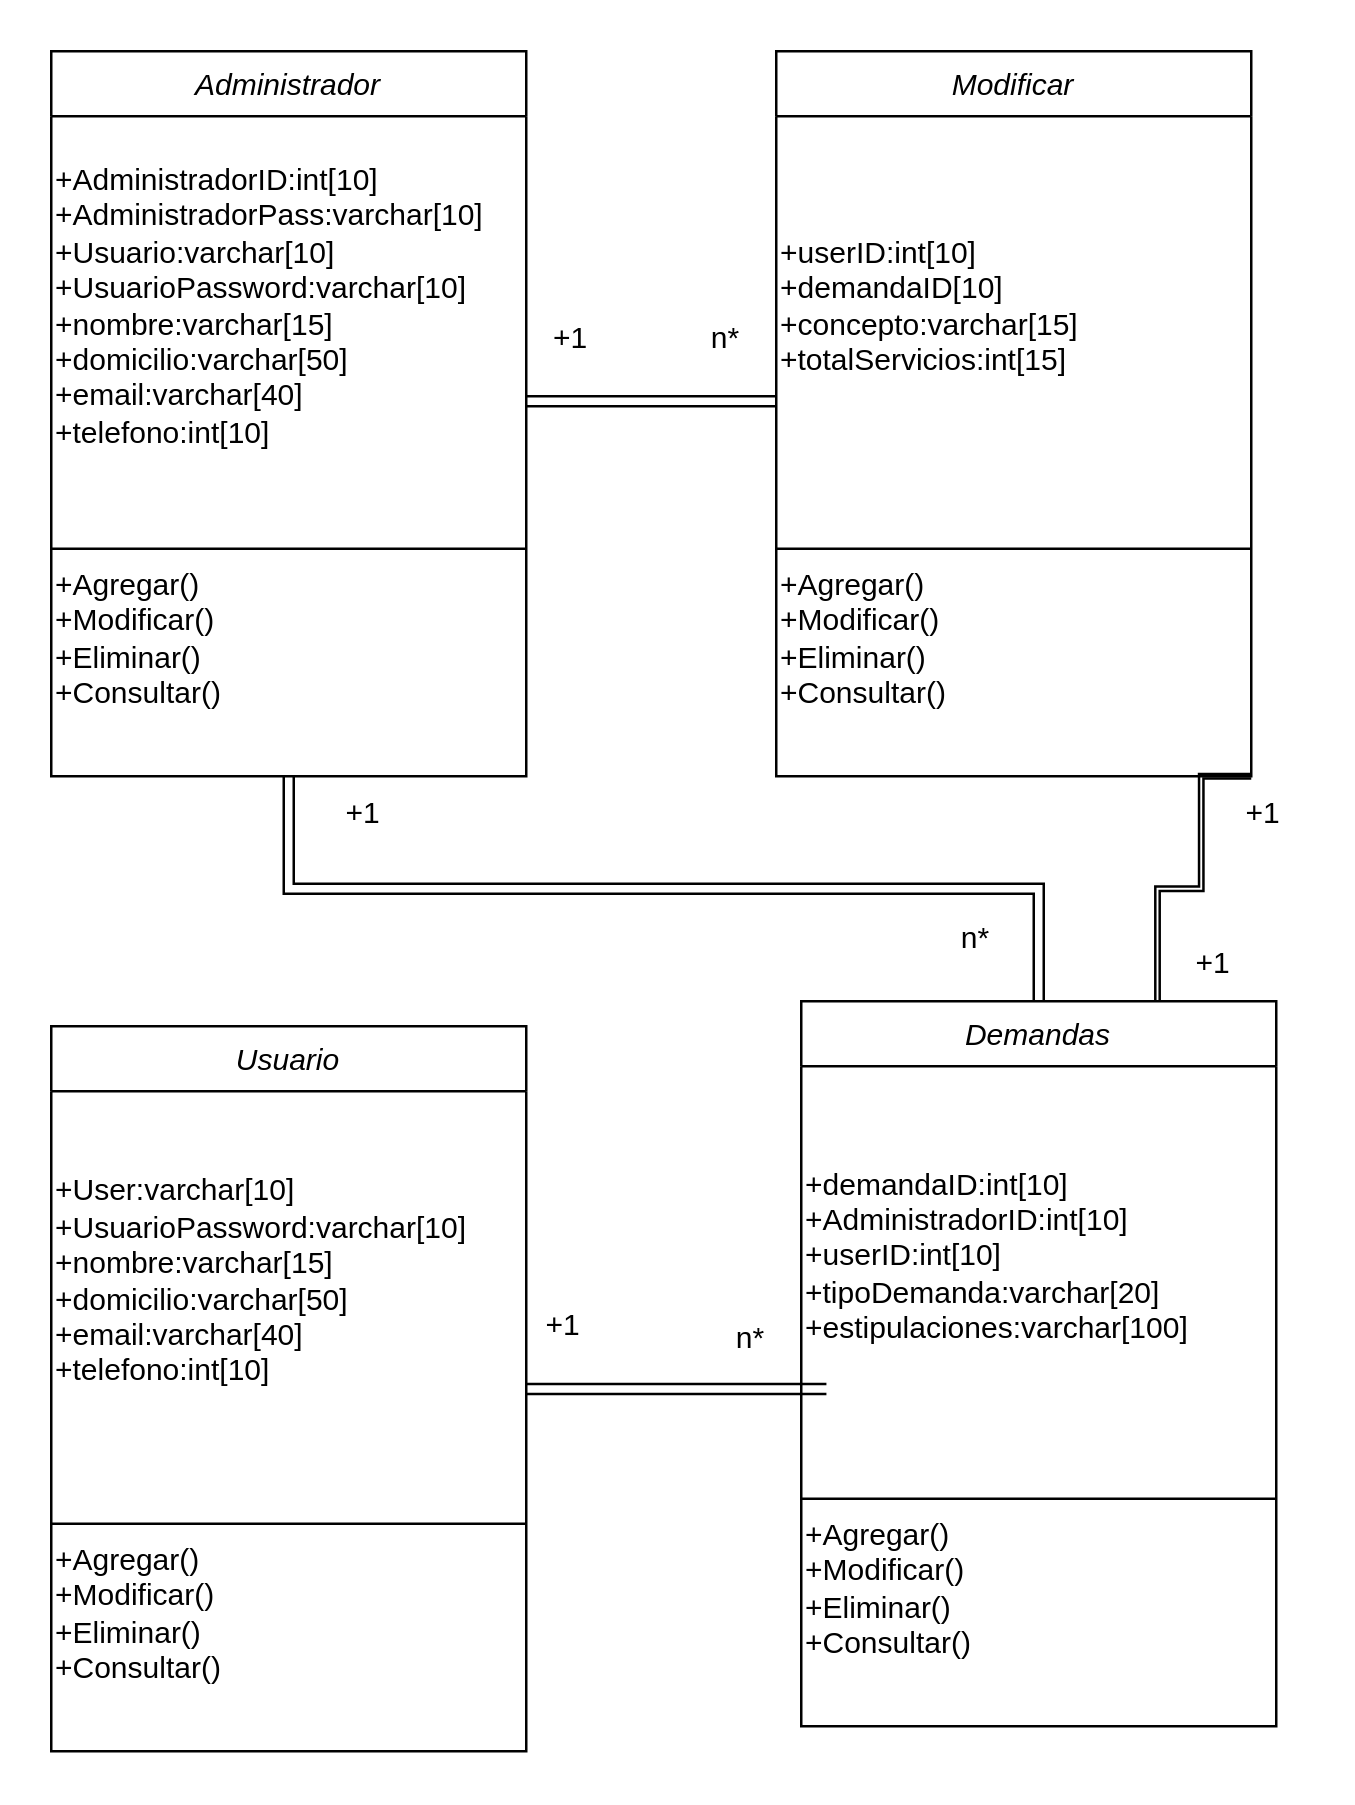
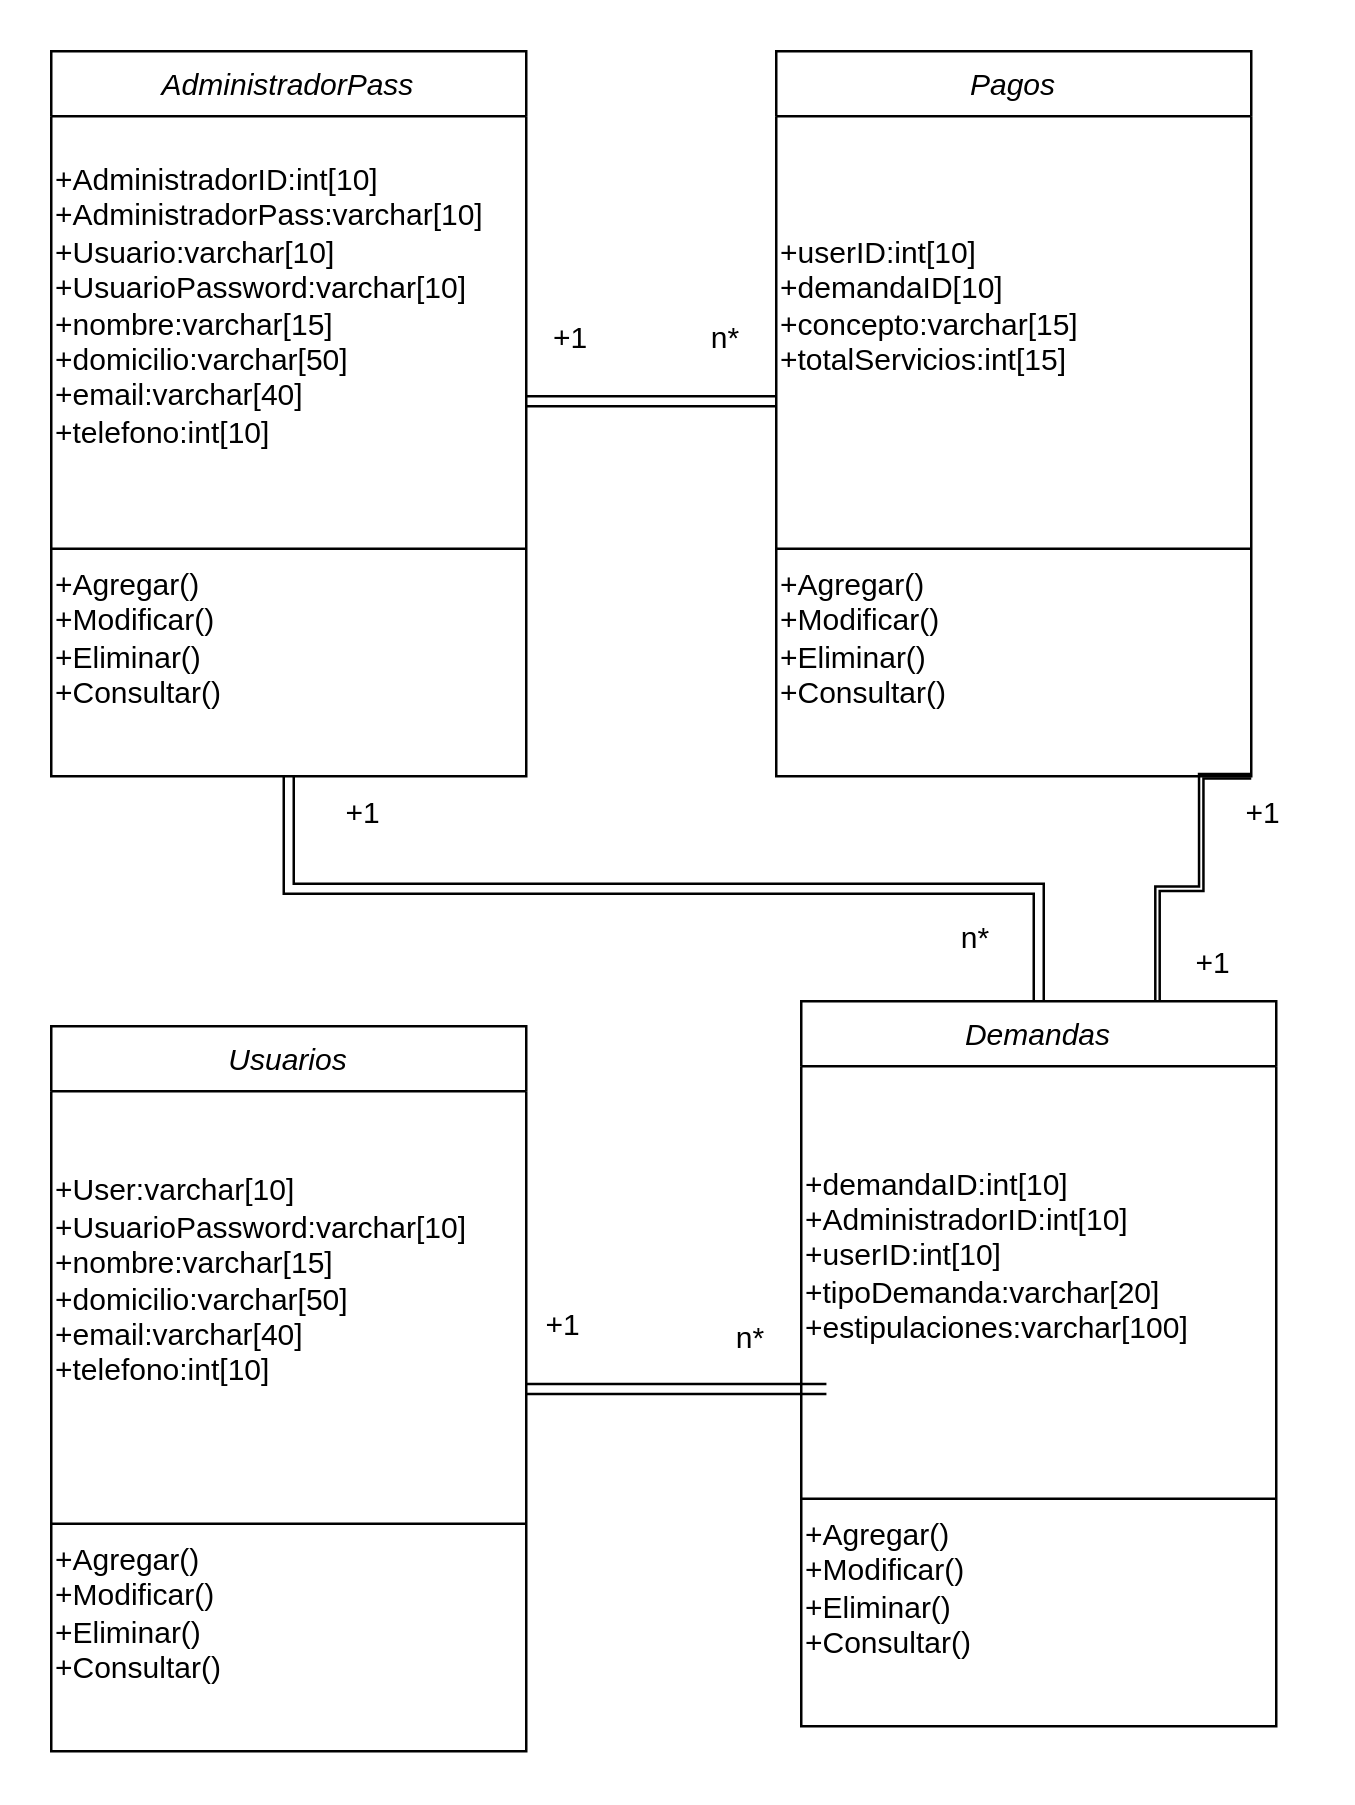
(288, 85) -> (288, 85)
(1013, 85) -> (1013, 85)
(288, 1060) -> (288, 1060)
